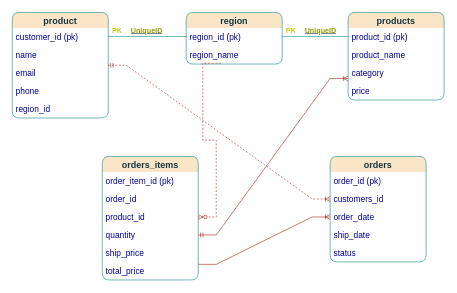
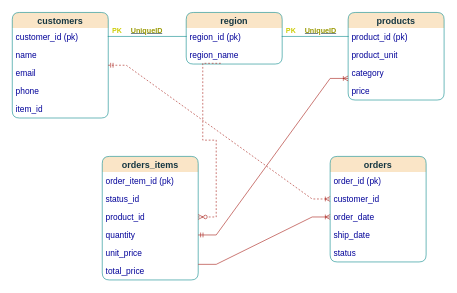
(60, 21) -> (60, 21)
(380, 55) -> (379, 55)
(35, 109) -> (30, 109)
(124, 199) -> (126, 199)
(361, 199) -> (359, 199)
(127, 253) -> (127, 253)
